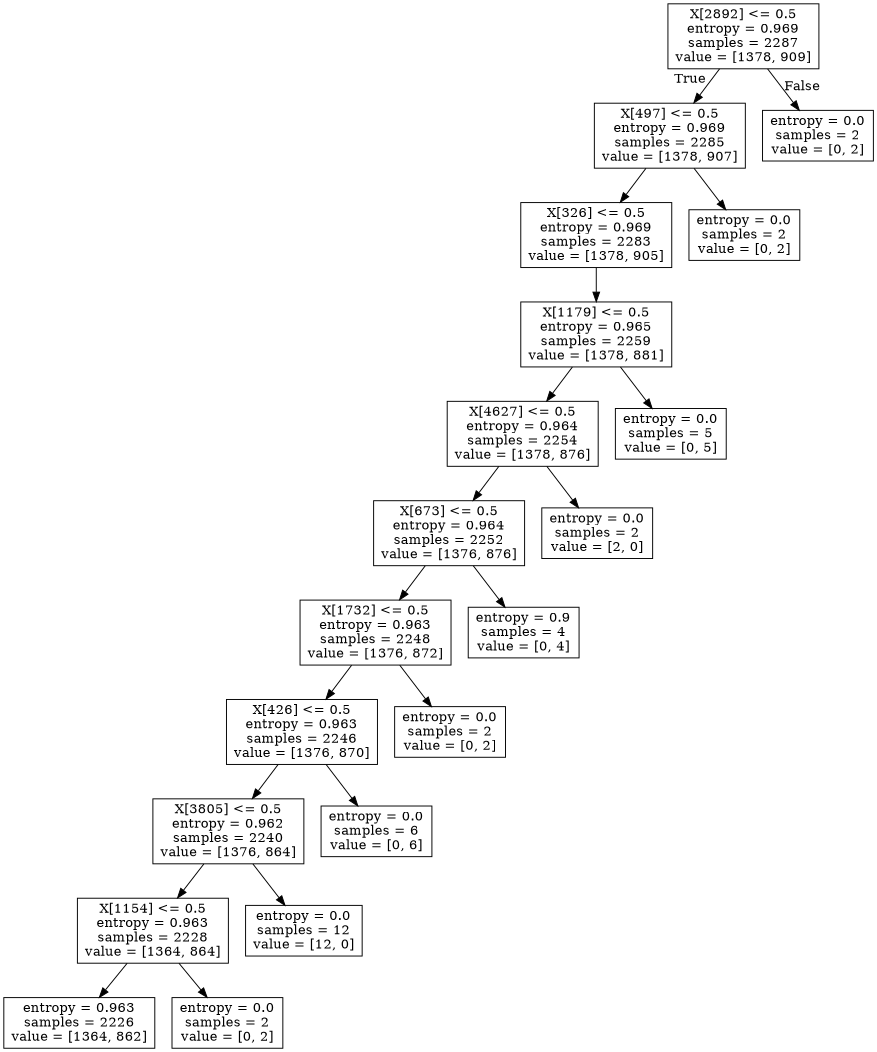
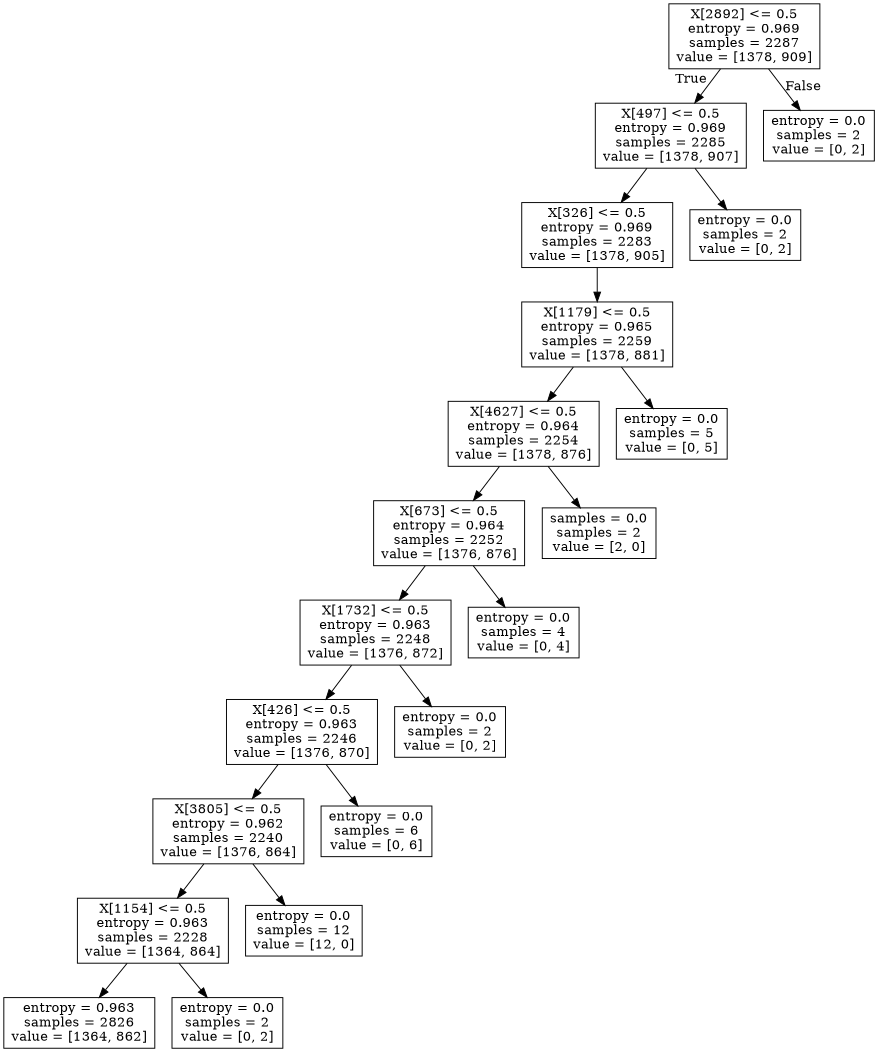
(597, 533) -> (599, 533)
(524, 633) -> (524, 633)
(79, 1023) -> (79, 1023)
